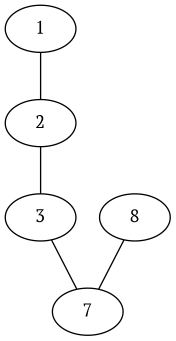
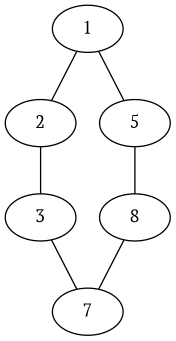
none -> (135, 123)
